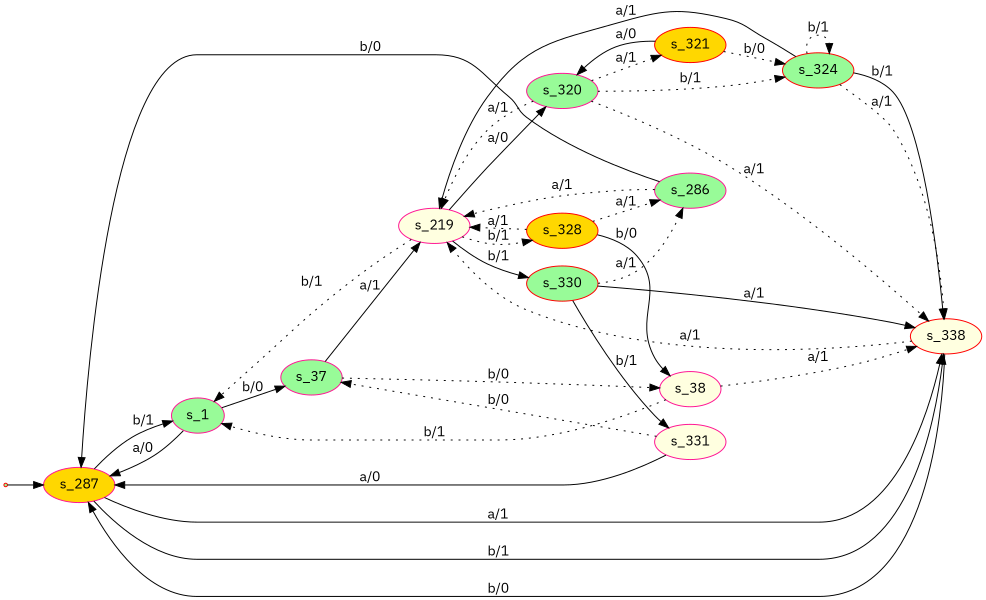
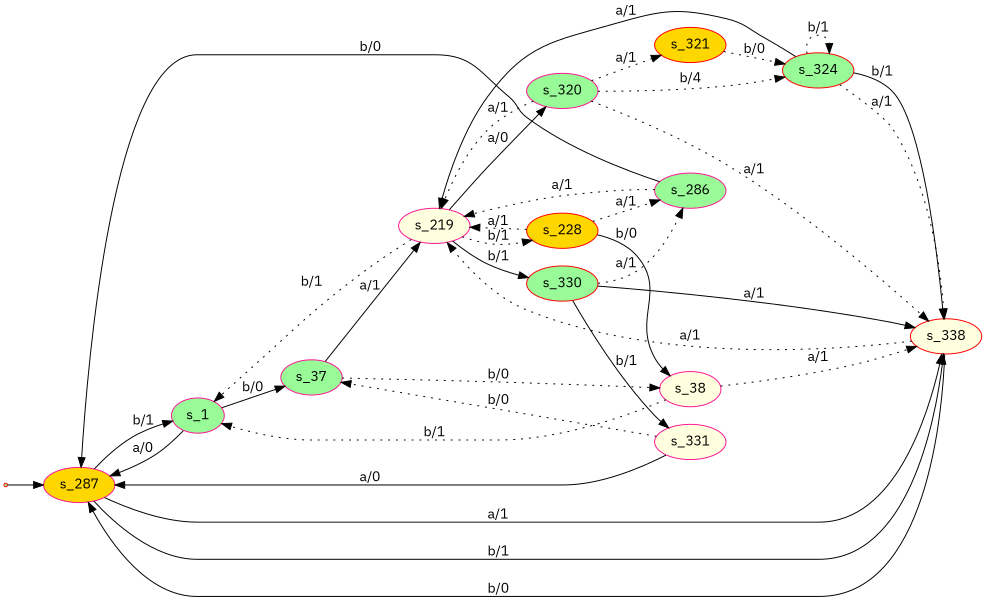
(617, 47) -> none
(690, 79) -> (690, 79)
(562, 231) -> (562, 231)
